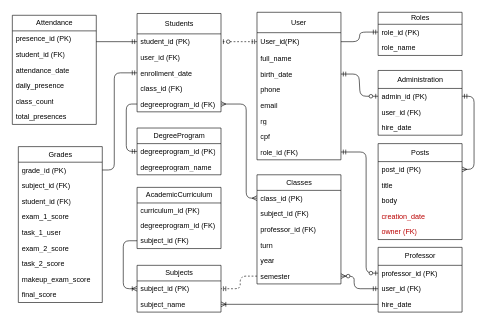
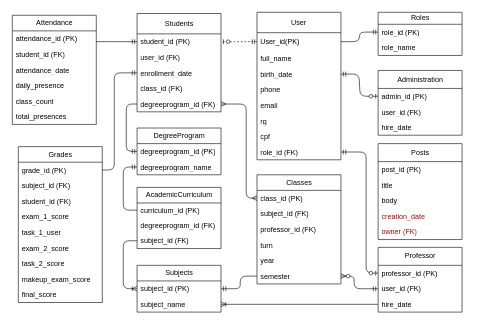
(46, 39) -> (50, 39)
(470, 169) -> none
none -> (123, 189)
(240, 286) -> (240, 286)
